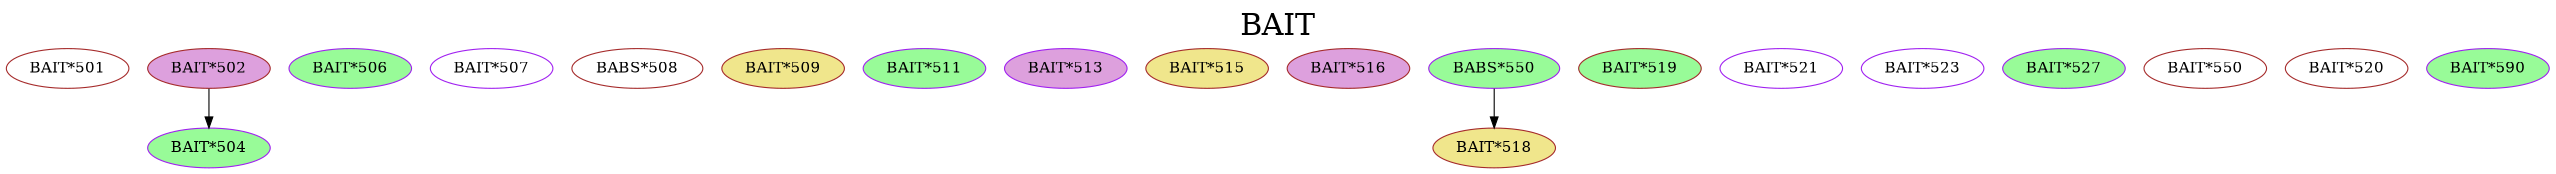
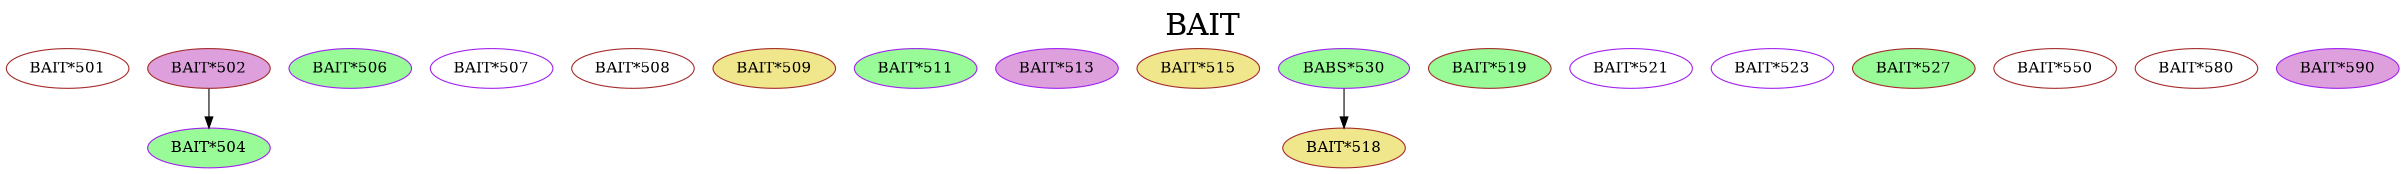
(637, 68) -> (633, 68)
(1348, 68) -> none
(1494, 68) -> (1344, 68)
(2064, 68) -> (1914, 68)
(2347, 68) -> (2196, 68)
(2488, 68) -> (2338, 68)
